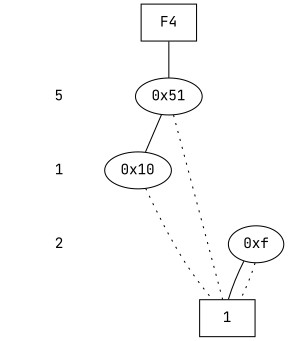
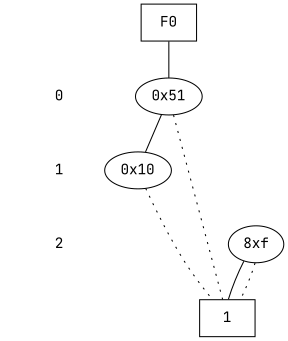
(169, 23) -> (169, 23)
(59, 96) -> (59, 96)
(256, 244) -> (256, 244)
